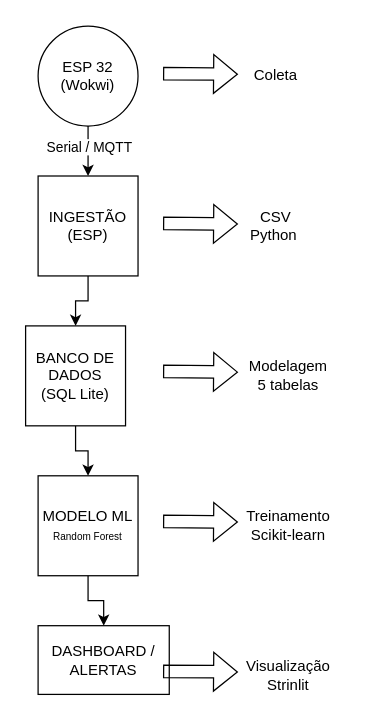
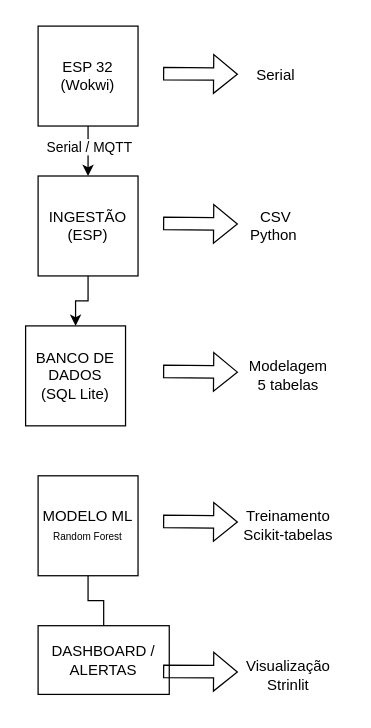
(88, 76) -> (88, 76)
(276, 76) -> (276, 76)
(78, 451) -> none
(289, 526) -> (289, 526)
(104, 616) -> (104, 619)
